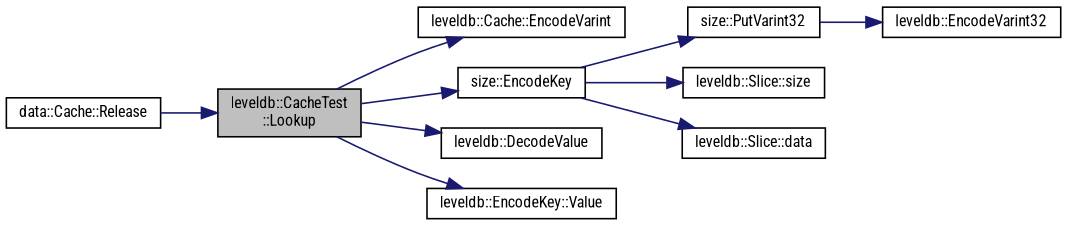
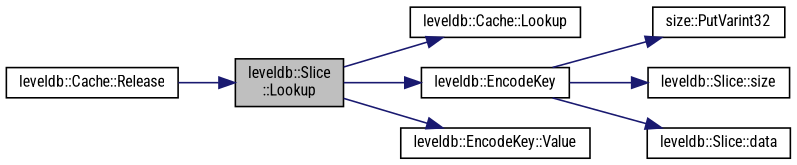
(522, 22) -> (495, 22)
(972, 22) -> none
(522, 83) -> (495, 83)
(83, 113) -> (92, 83)
(289, 113) -> (289, 83)
(522, 143) -> none
